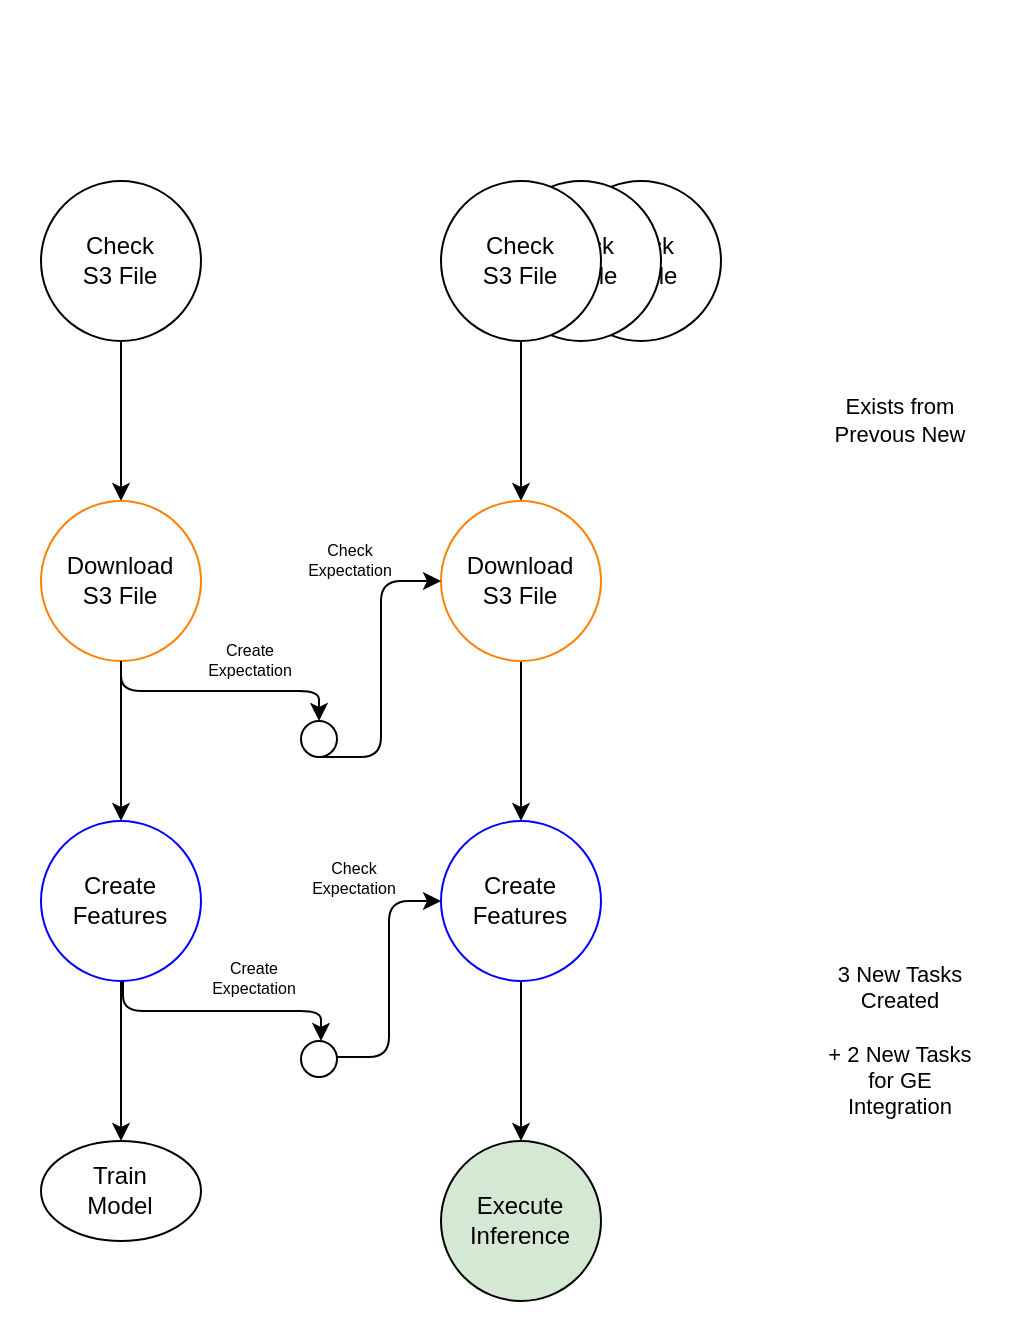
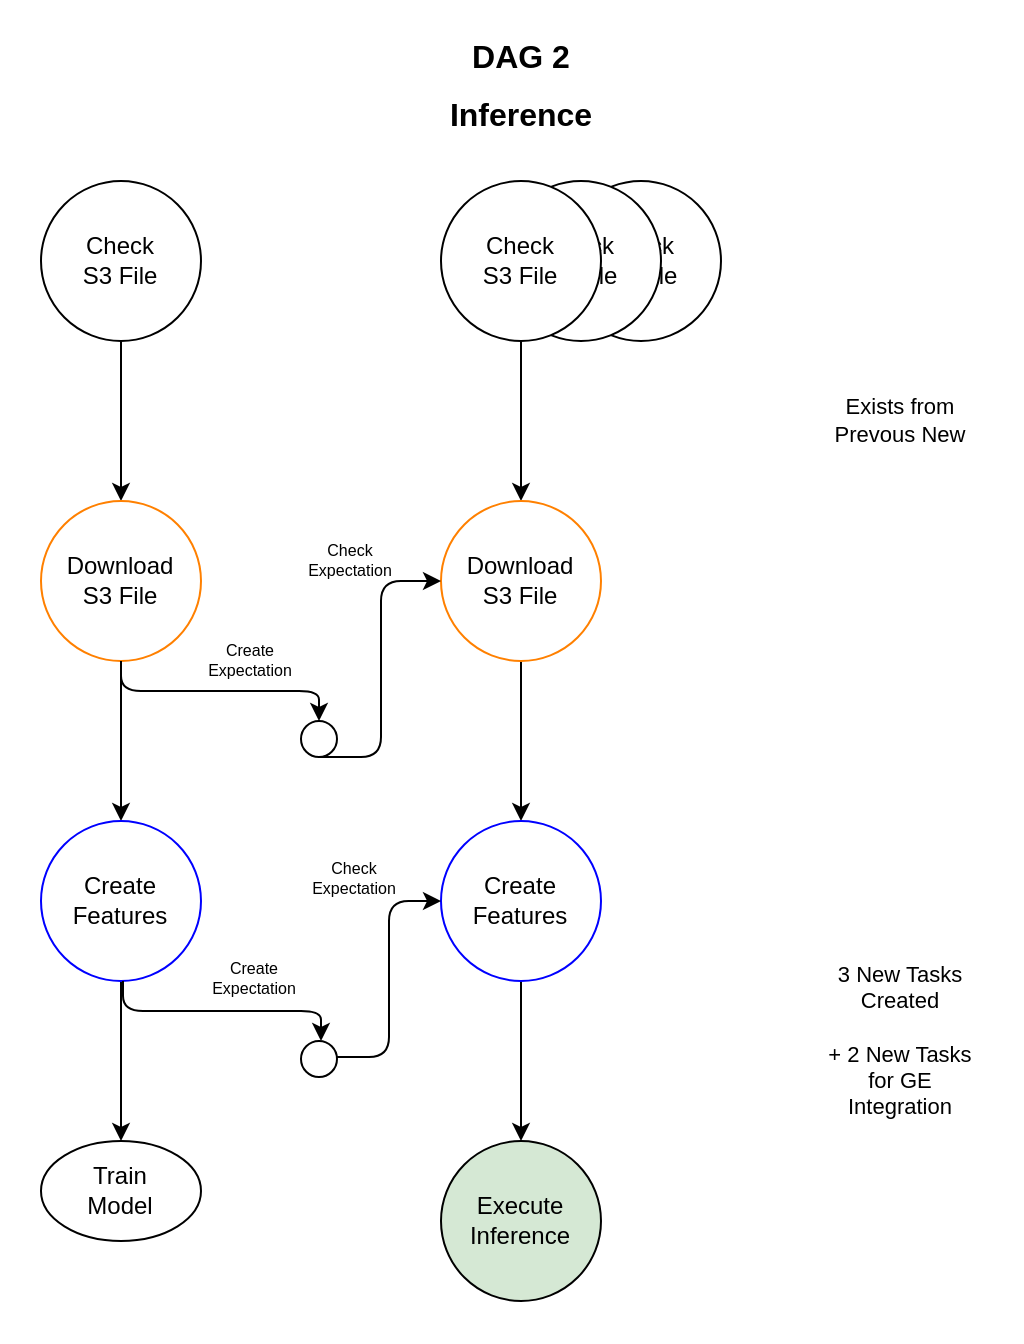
none -> (521, 81)
